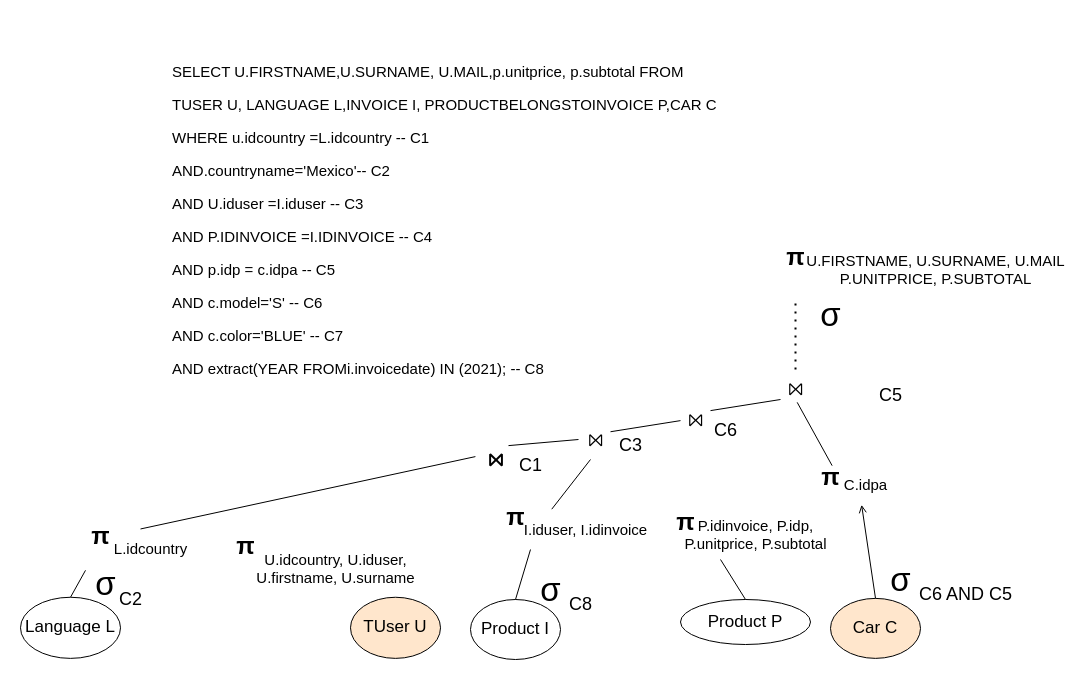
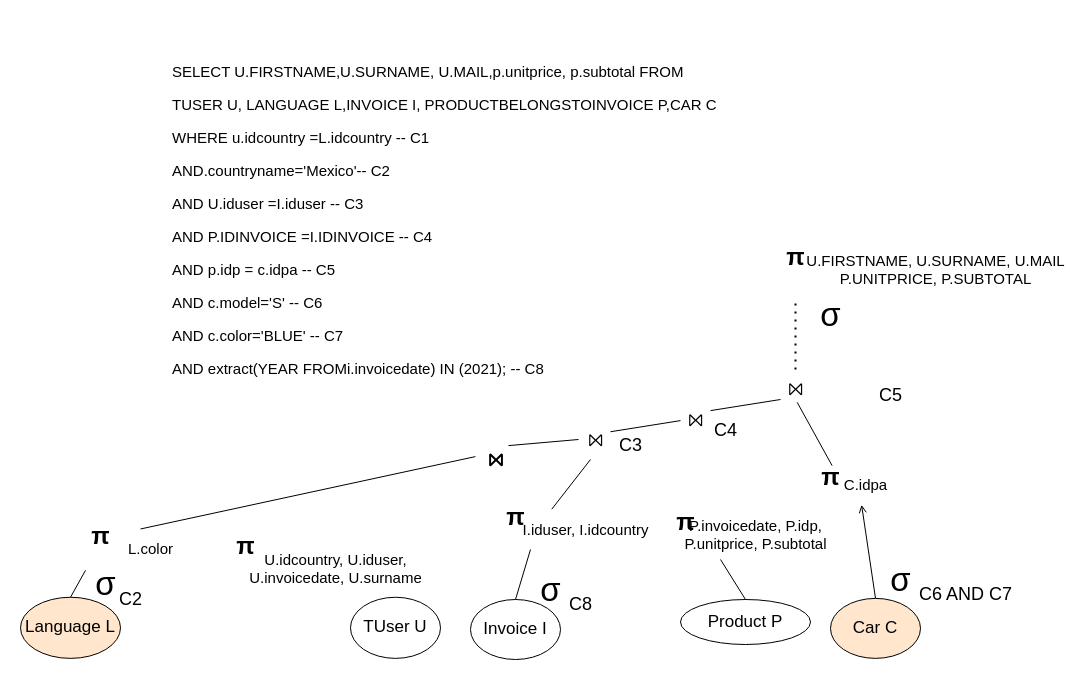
(726, 431) -> (726, 431)
(531, 466) -> none
(586, 530) -> (586, 530)
(756, 535) -> (756, 535)
(151, 549) -> (151, 549)
(336, 569) -> (336, 569)
(966, 595) -> (966, 595)
(71, 628) -> (71, 628)
(396, 628) -> (396, 628)
(516, 630) -> (516, 630)
